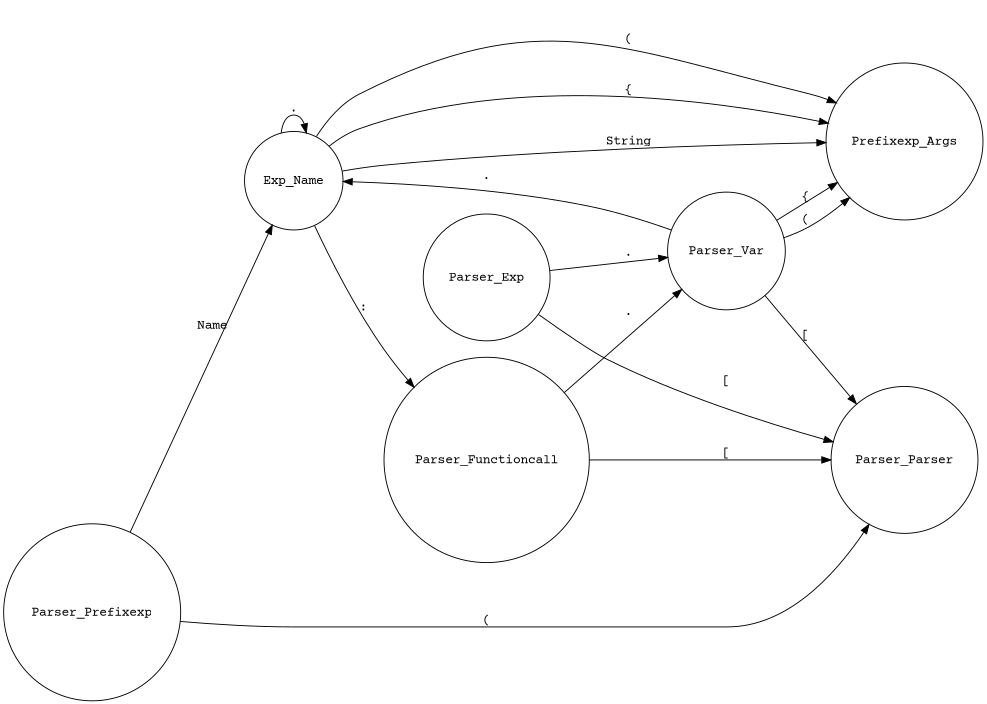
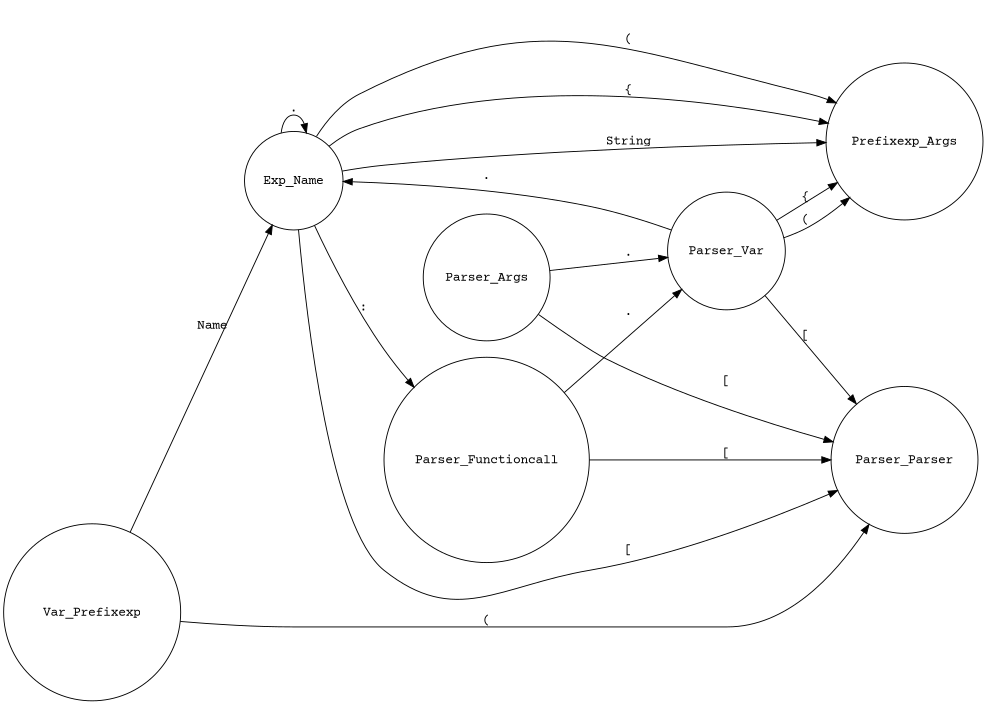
(487, 277) -> (487, 277)
none -> (433, 596)
(92, 612) -> (92, 612)
